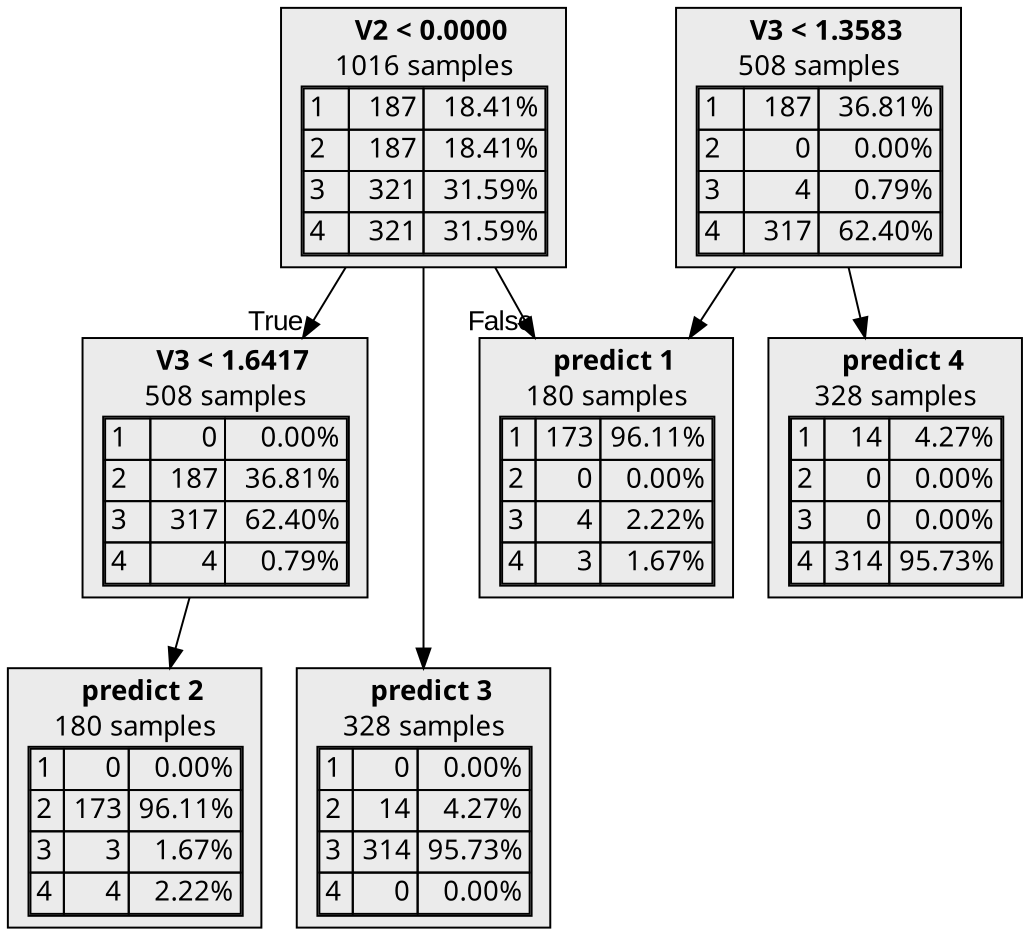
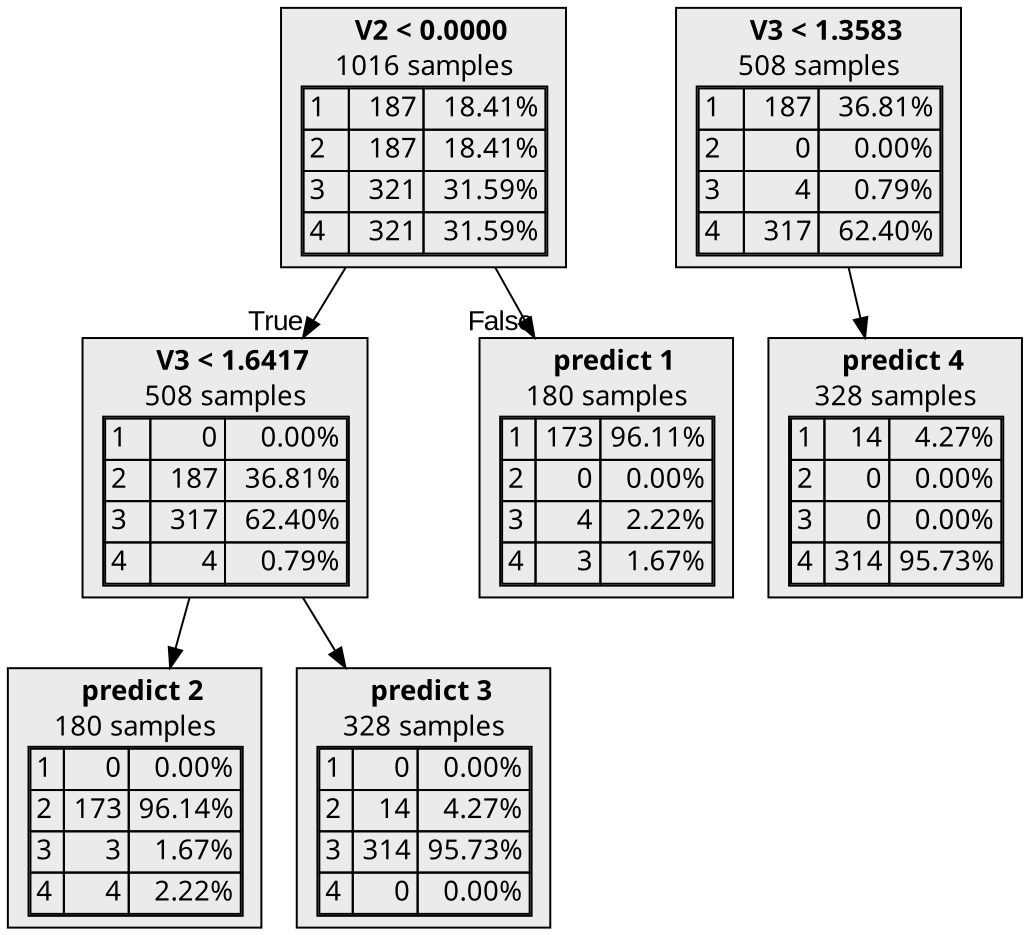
(718, 294) -> none
(424, 458) -> (319, 624)
(187, 810) -> (187, 810)
